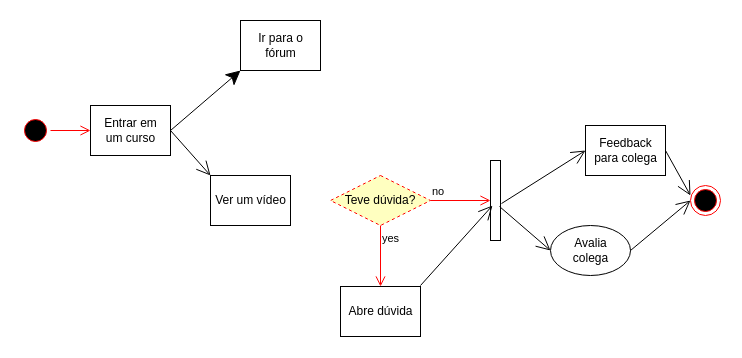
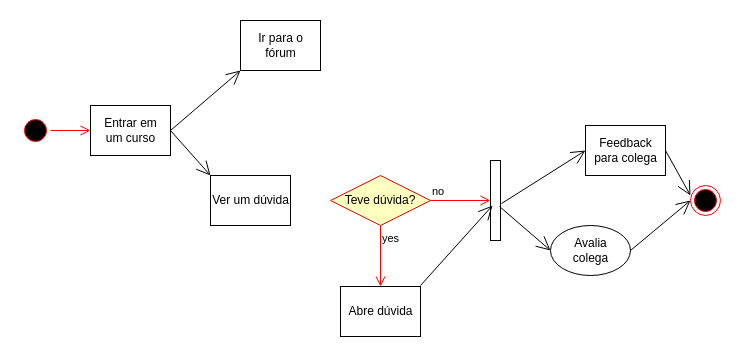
(231, 79) -> (234, 76)
(251, 201) -> (251, 201)
(381, 201) -> (381, 201)
